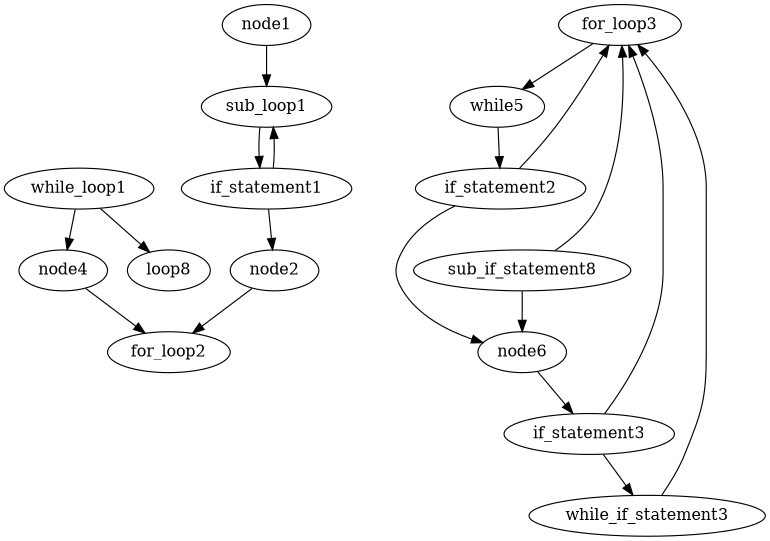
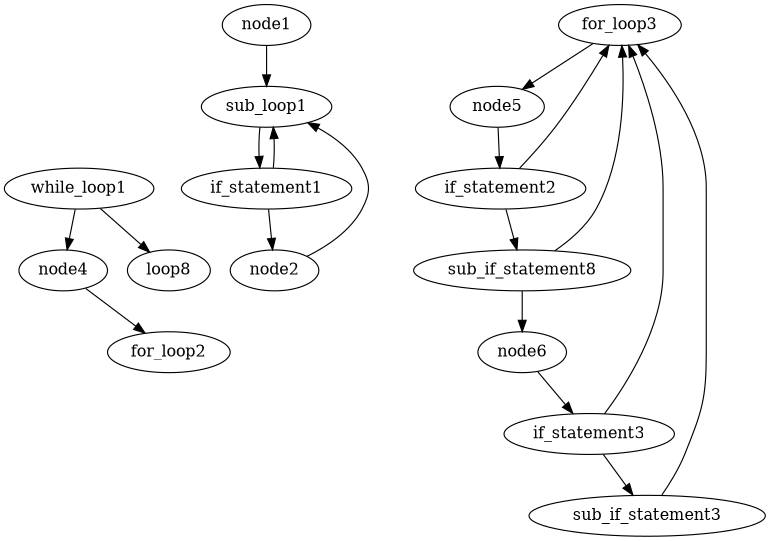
(497, 107) -> (497, 107)
(397, 279) -> (510, 224)
(227, 307) -> (368, 195)
(647, 516) -> (647, 516)
